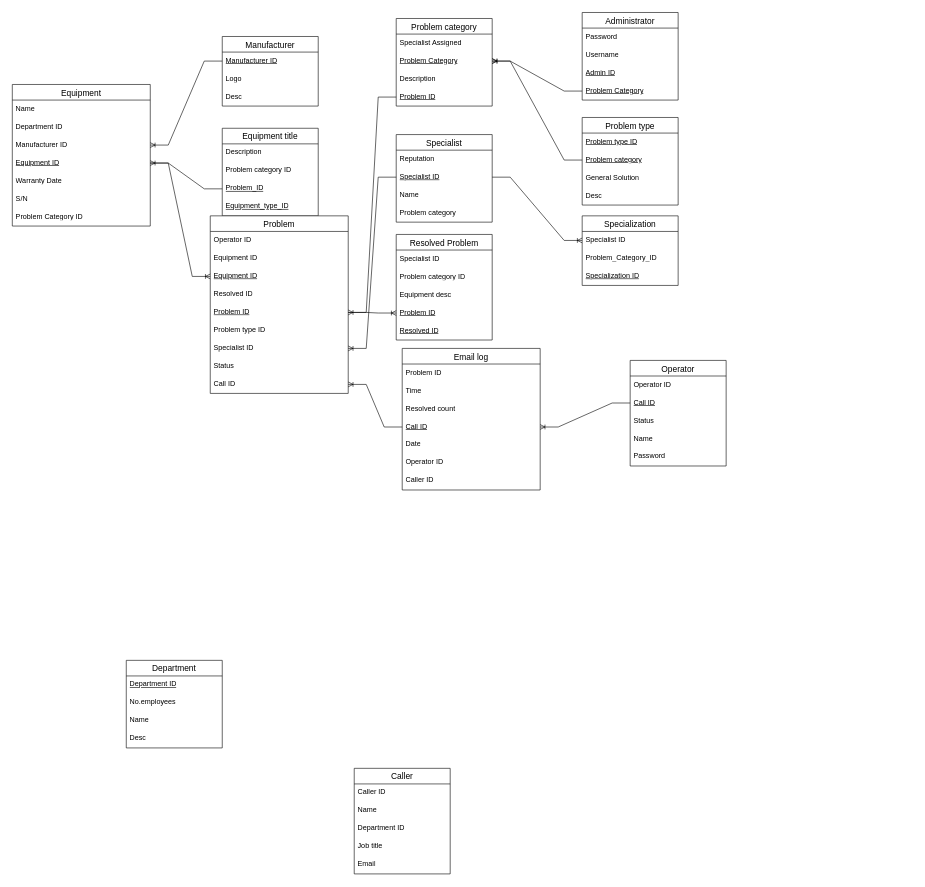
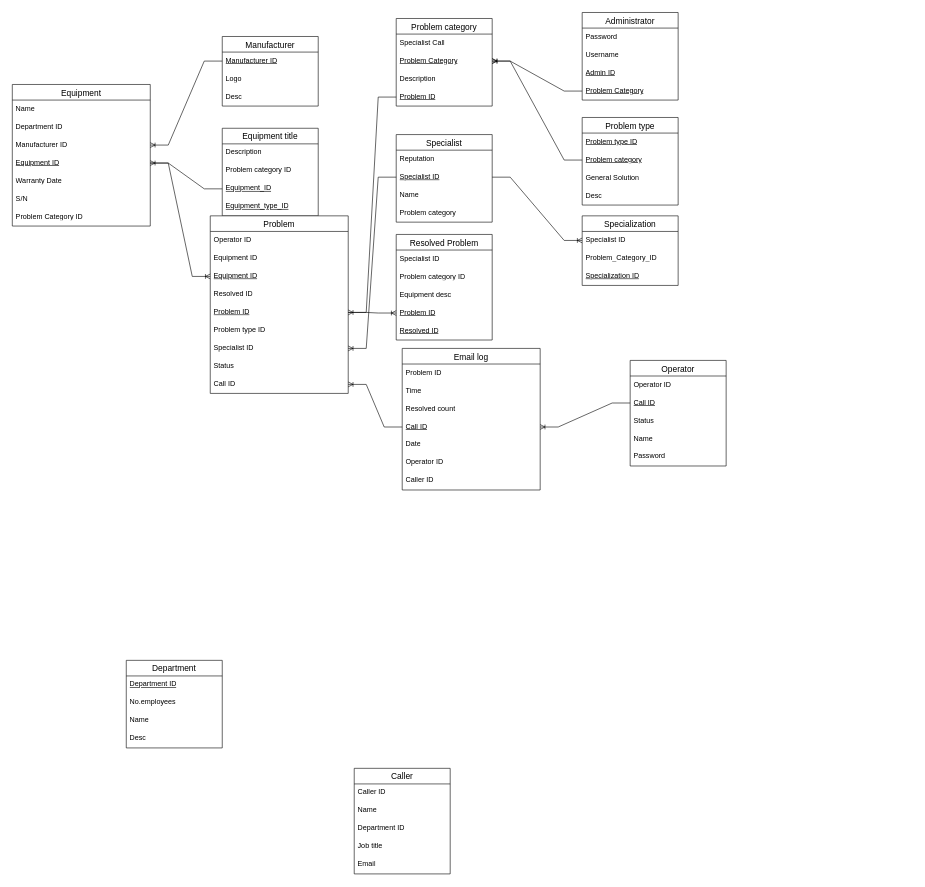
(434, 42) -> (425, 42)
(245, 188) -> (249, 188)
